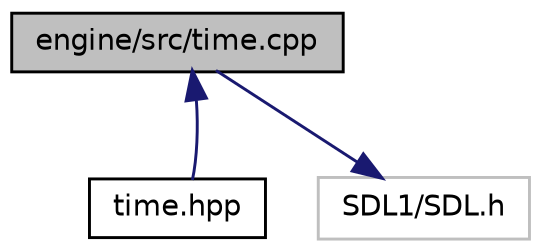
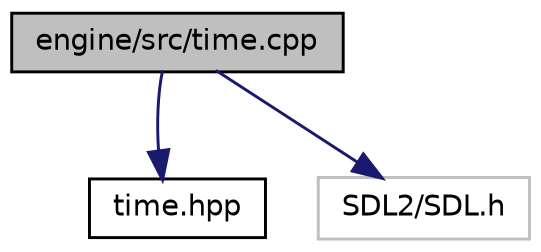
(197, 140) -> (158, 111)
(424, 208) -> (424, 208)
